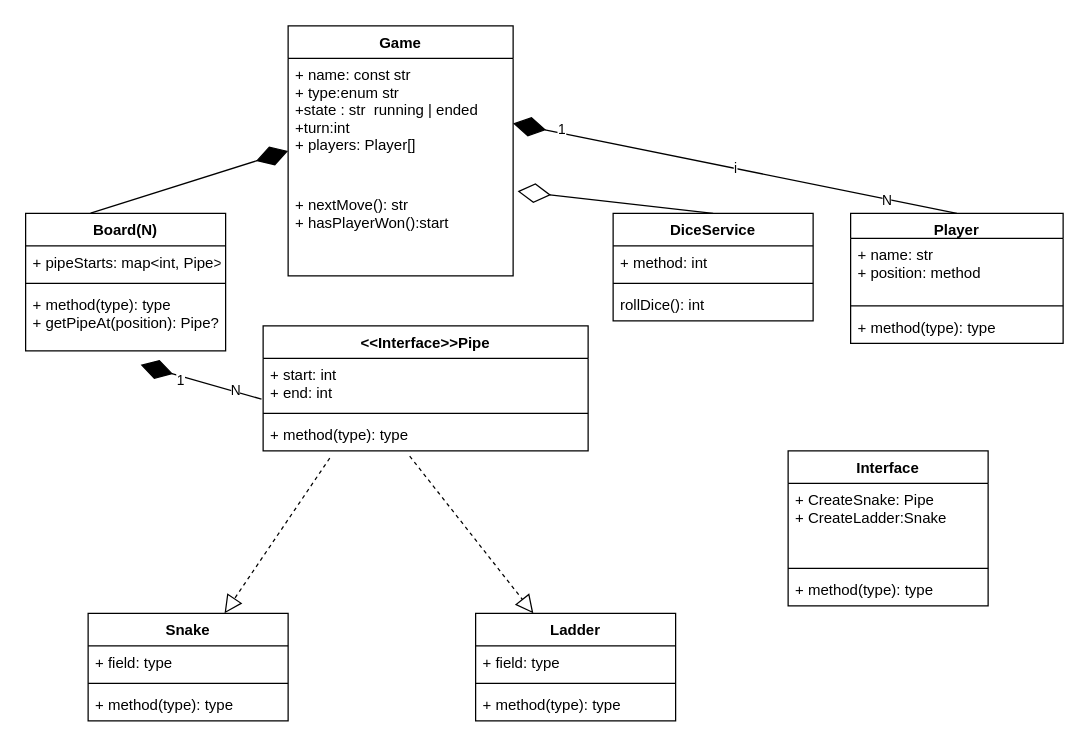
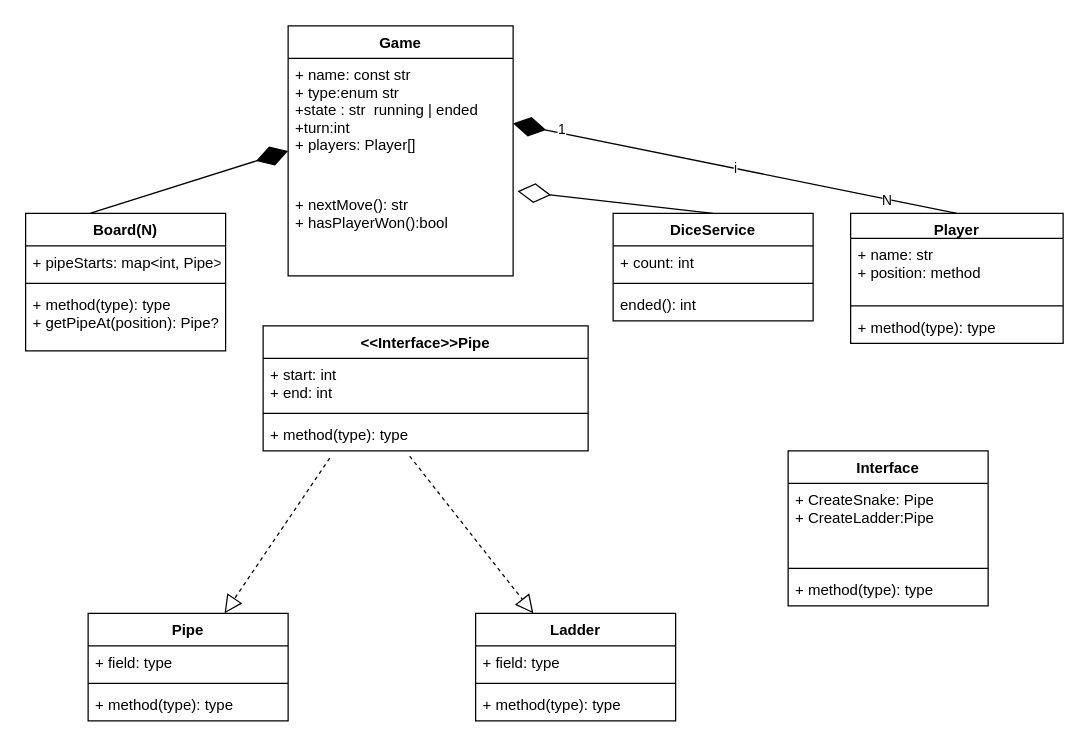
(361, 205) -> (361, 205)
(667, 263) -> (663, 263)
(671, 305) -> (665, 305)
(216, 386) -> none
(867, 500) -> (867, 500)
(188, 630) -> (188, 630)
